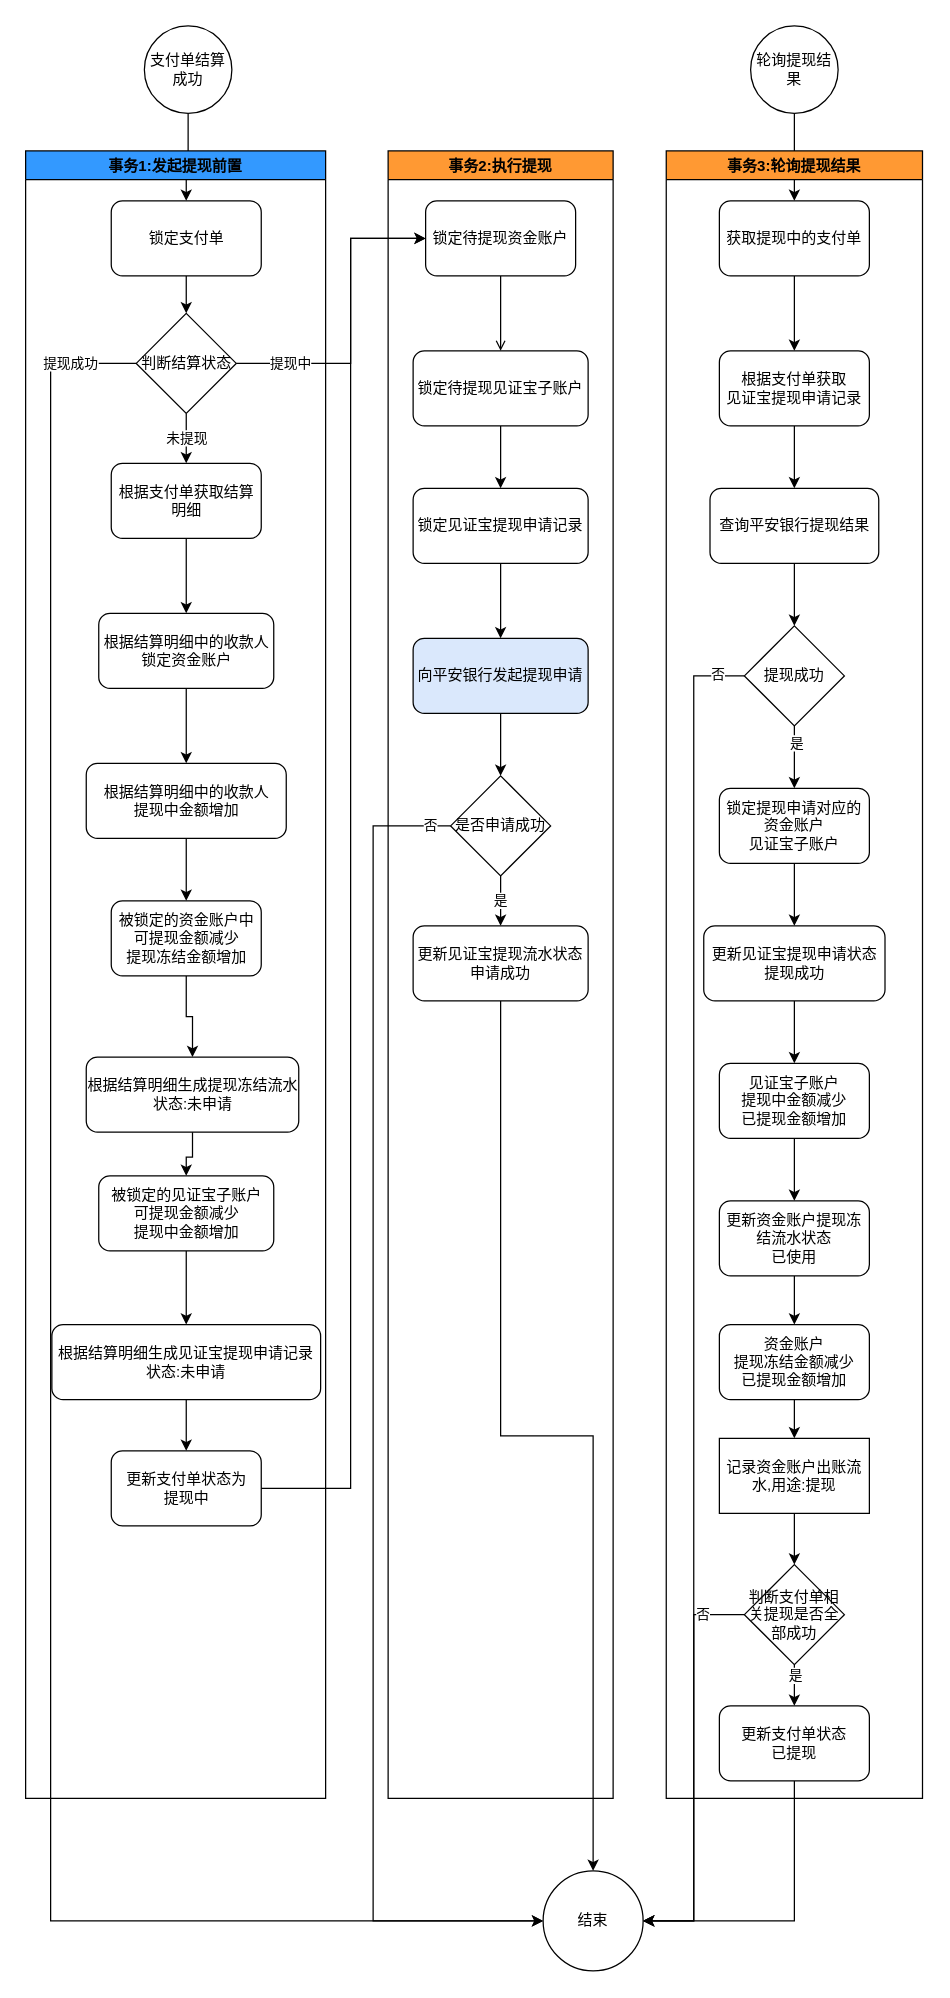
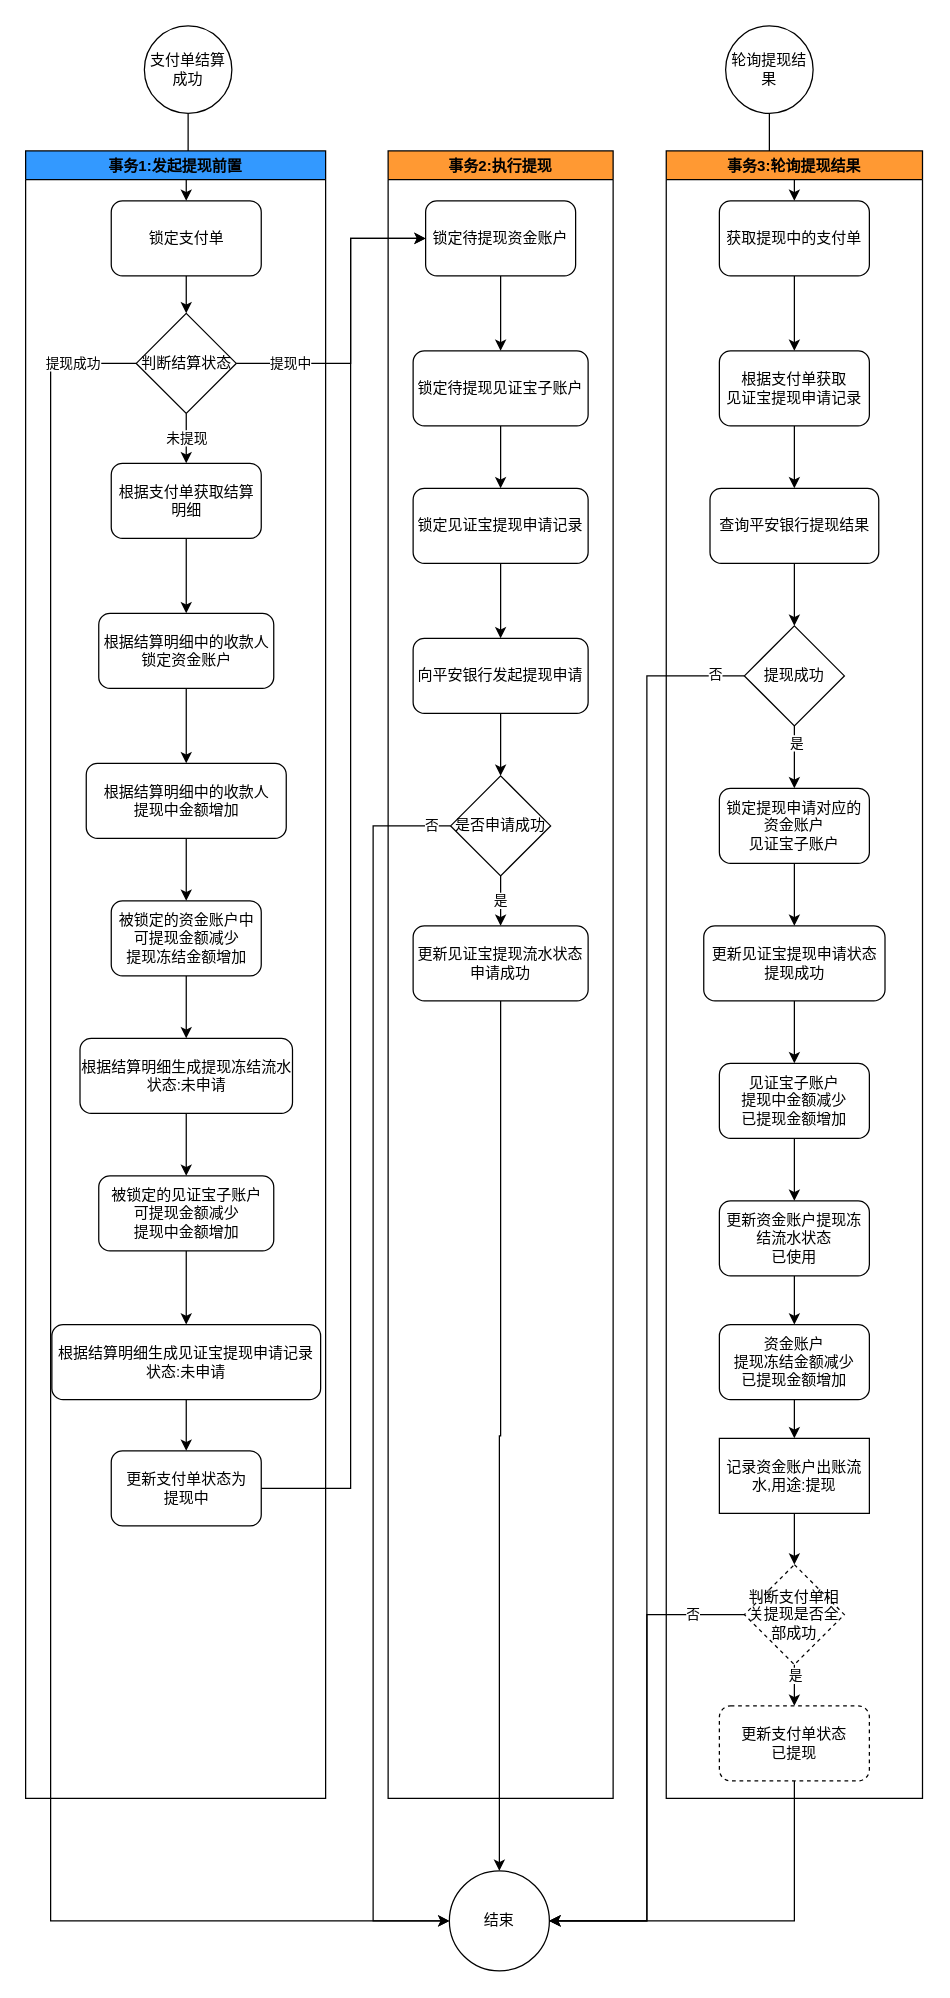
(794, 69) -> (769, 69)
(501, 343) -> (501, 341)
(501, 676) -> (501, 676)
(193, 1094) -> (186, 1076)
(794, 1614) -> (794, 1614)
(794, 1743) -> (794, 1743)
(593, 1921) -> (499, 1921)
